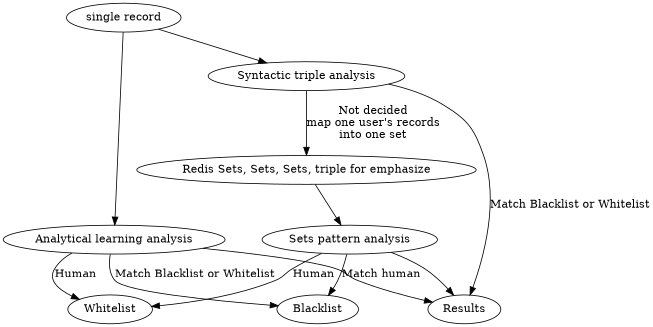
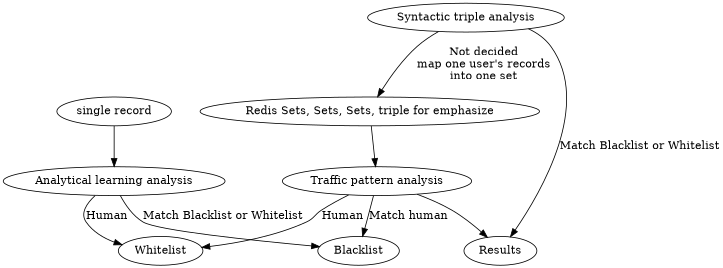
(209, 45) -> none
(350, 240) -> (377, 181)
(316, 264) -> none
